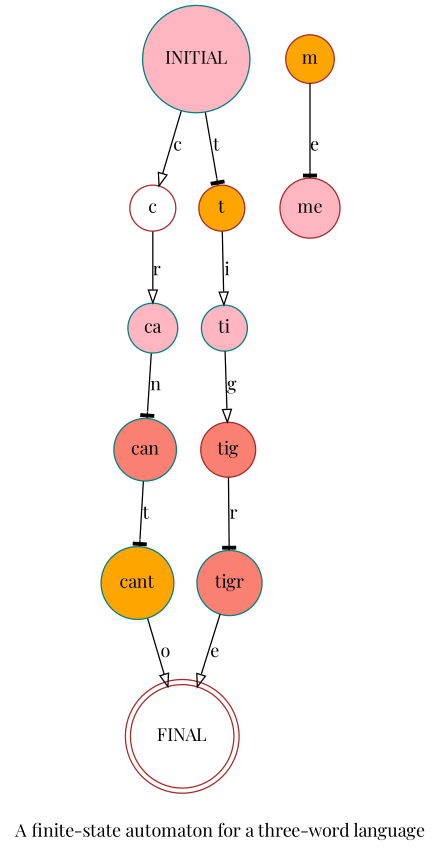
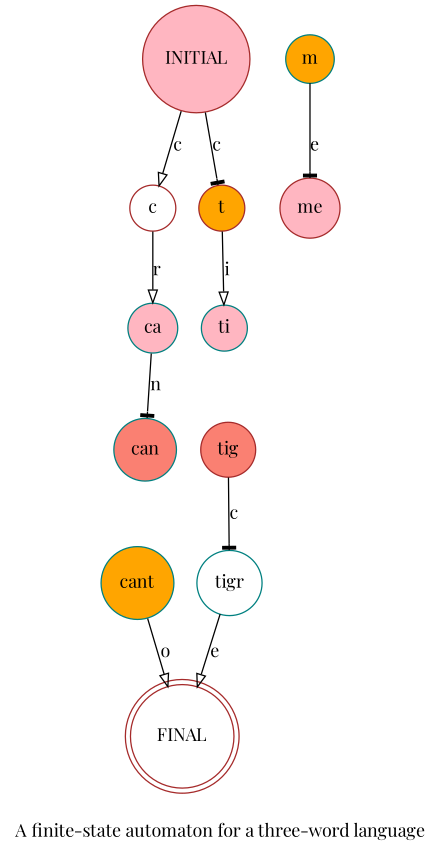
(196, 59) -> (196, 59)
(310, 59) -> (310, 59)
(217, 146) -> (217, 146)
(226, 380) -> none
(142, 511) -> none
(234, 514) -> (234, 514)
(229, 583) -> (229, 583)
